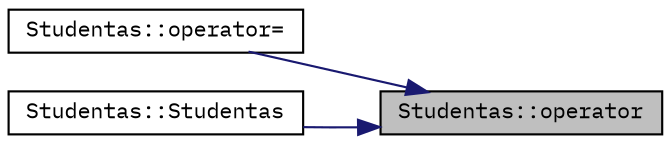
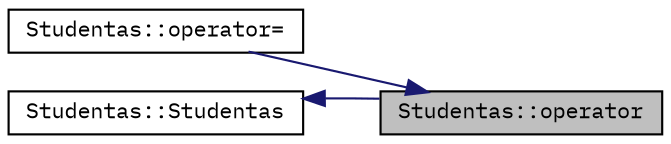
(330, 127) -> (352, 98)
